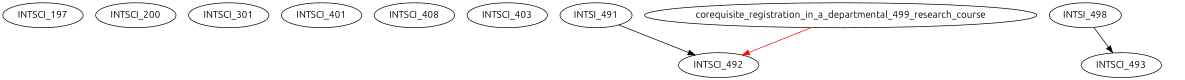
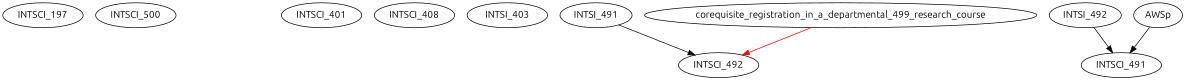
(136, 15) -> (136, 15)
(229, 15) -> none
(507, 15) -> (507, 15)
(1085, 15) -> (1085, 15)
none -> (1158, 15)
(1121, 65) -> (1121, 65)
